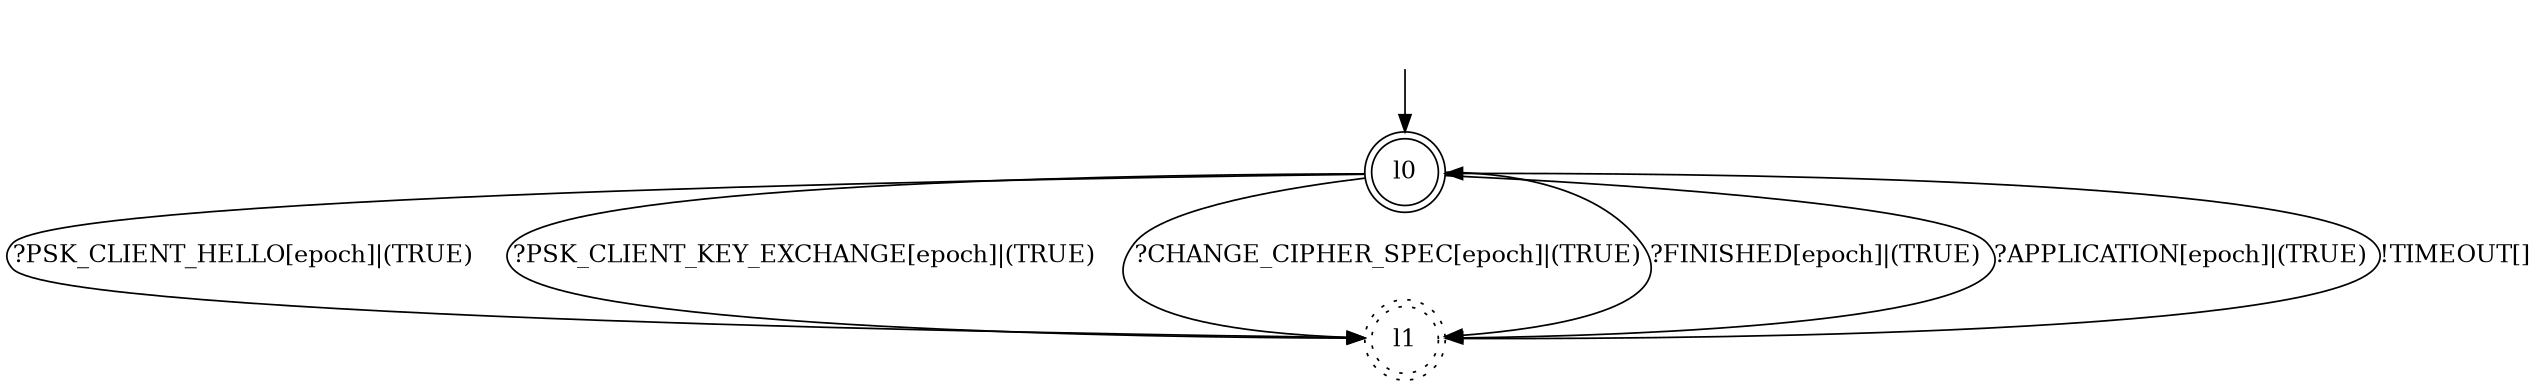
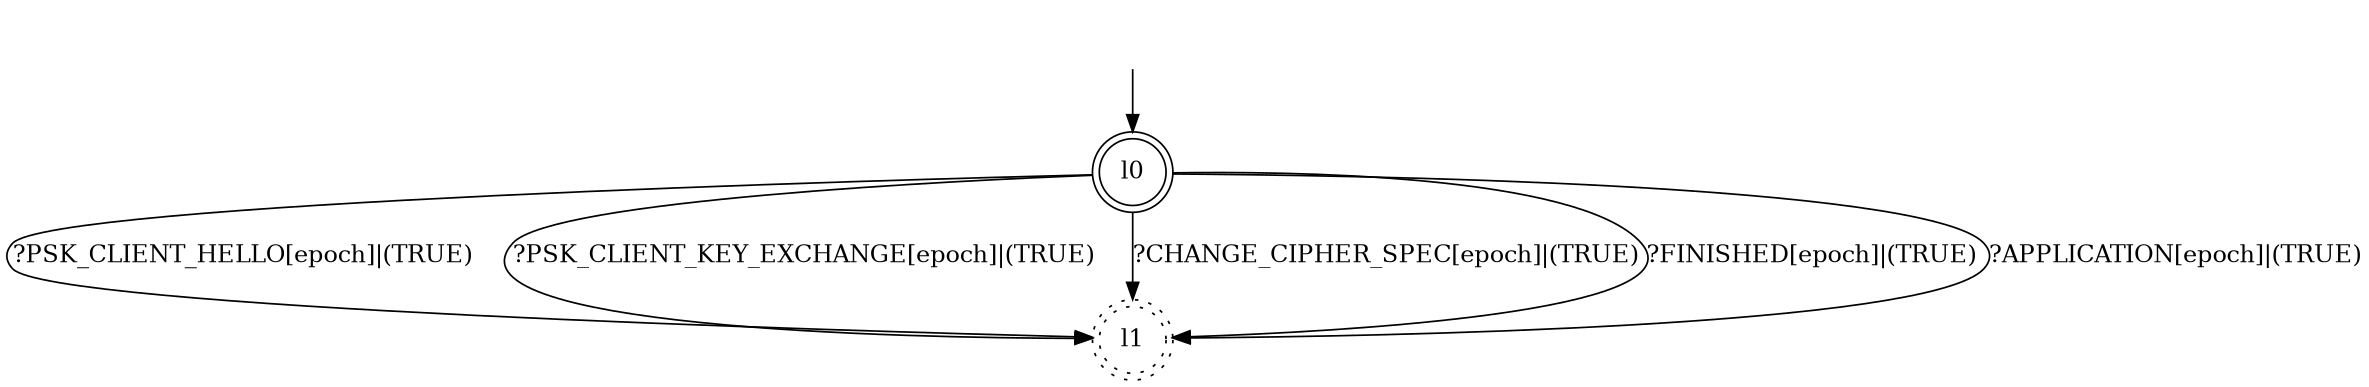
(2378, 264) -> none
